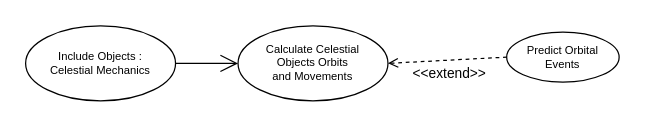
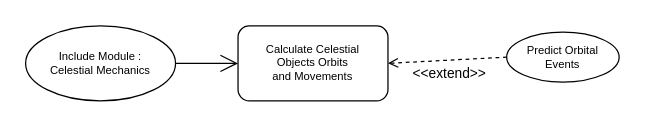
(101, 63) -> (101, 63)
(313, 63) -> (313, 63)
